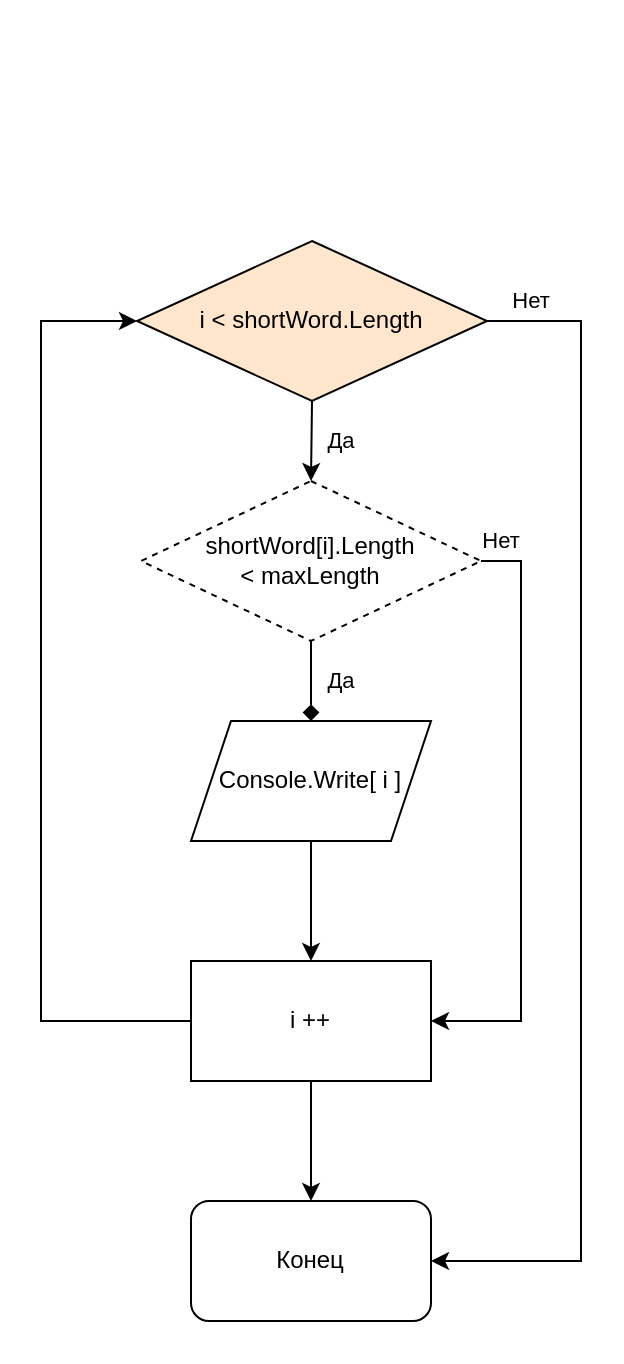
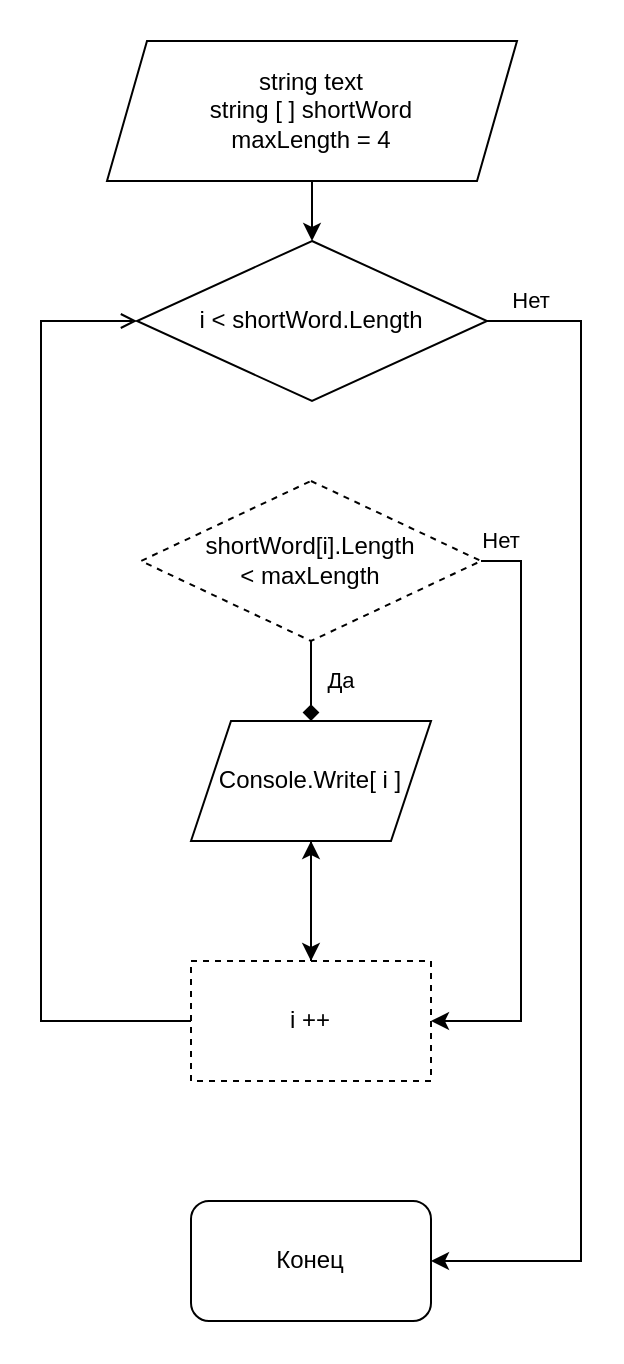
none -> (312, 111)
none -> (312, 204)
(122, 321) -> (124, 321)
(312, 321) -> (312, 321)
(312, 434) -> none
(311, 1021) -> (311, 1021)
(311, 1134) -> (311, 961)
